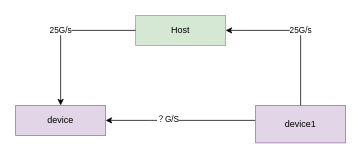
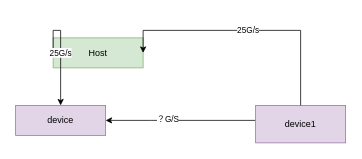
(180, 30) -> (98, 53)
